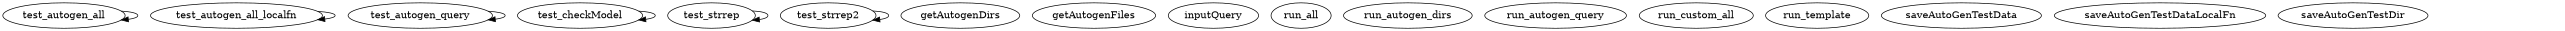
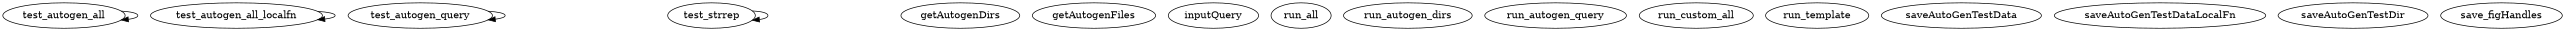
(580, 16) -> none
(828, 16) -> none
none -> (2502, 16)
